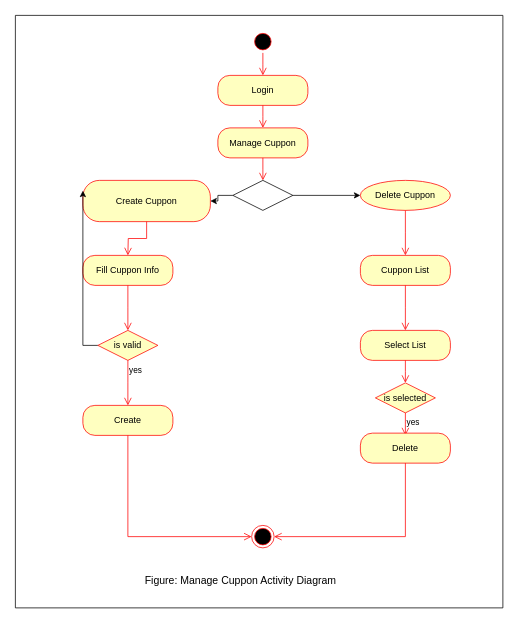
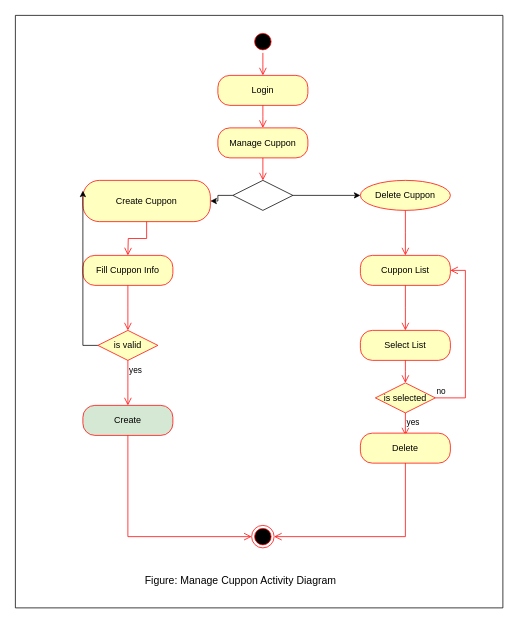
none -> (465, 343)
(128, 420) -> (128, 420)
